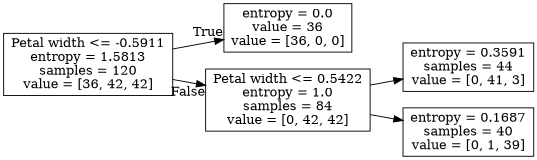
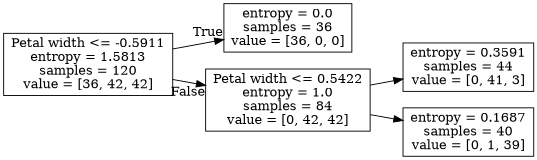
(288, 28) -> (288, 28)
